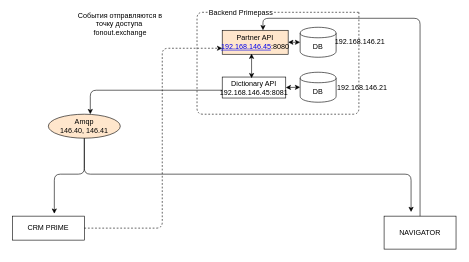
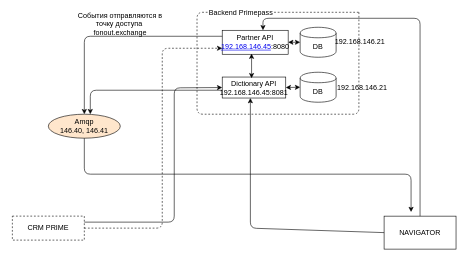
none -> (86, 38)
(255, 42) -> (255, 42)
none -> (208, 88)
none -> (250, 172)
(56, 176) -> none
(48, 228) -> (48, 228)
